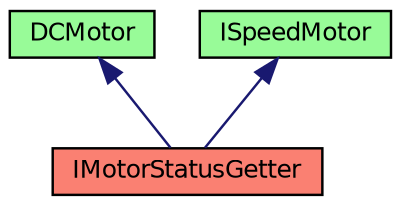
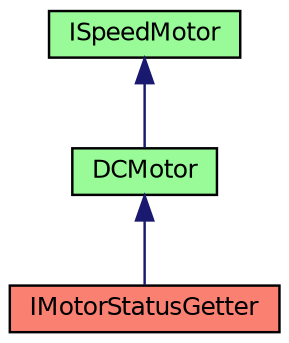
(233, 113) -> (145, 116)
